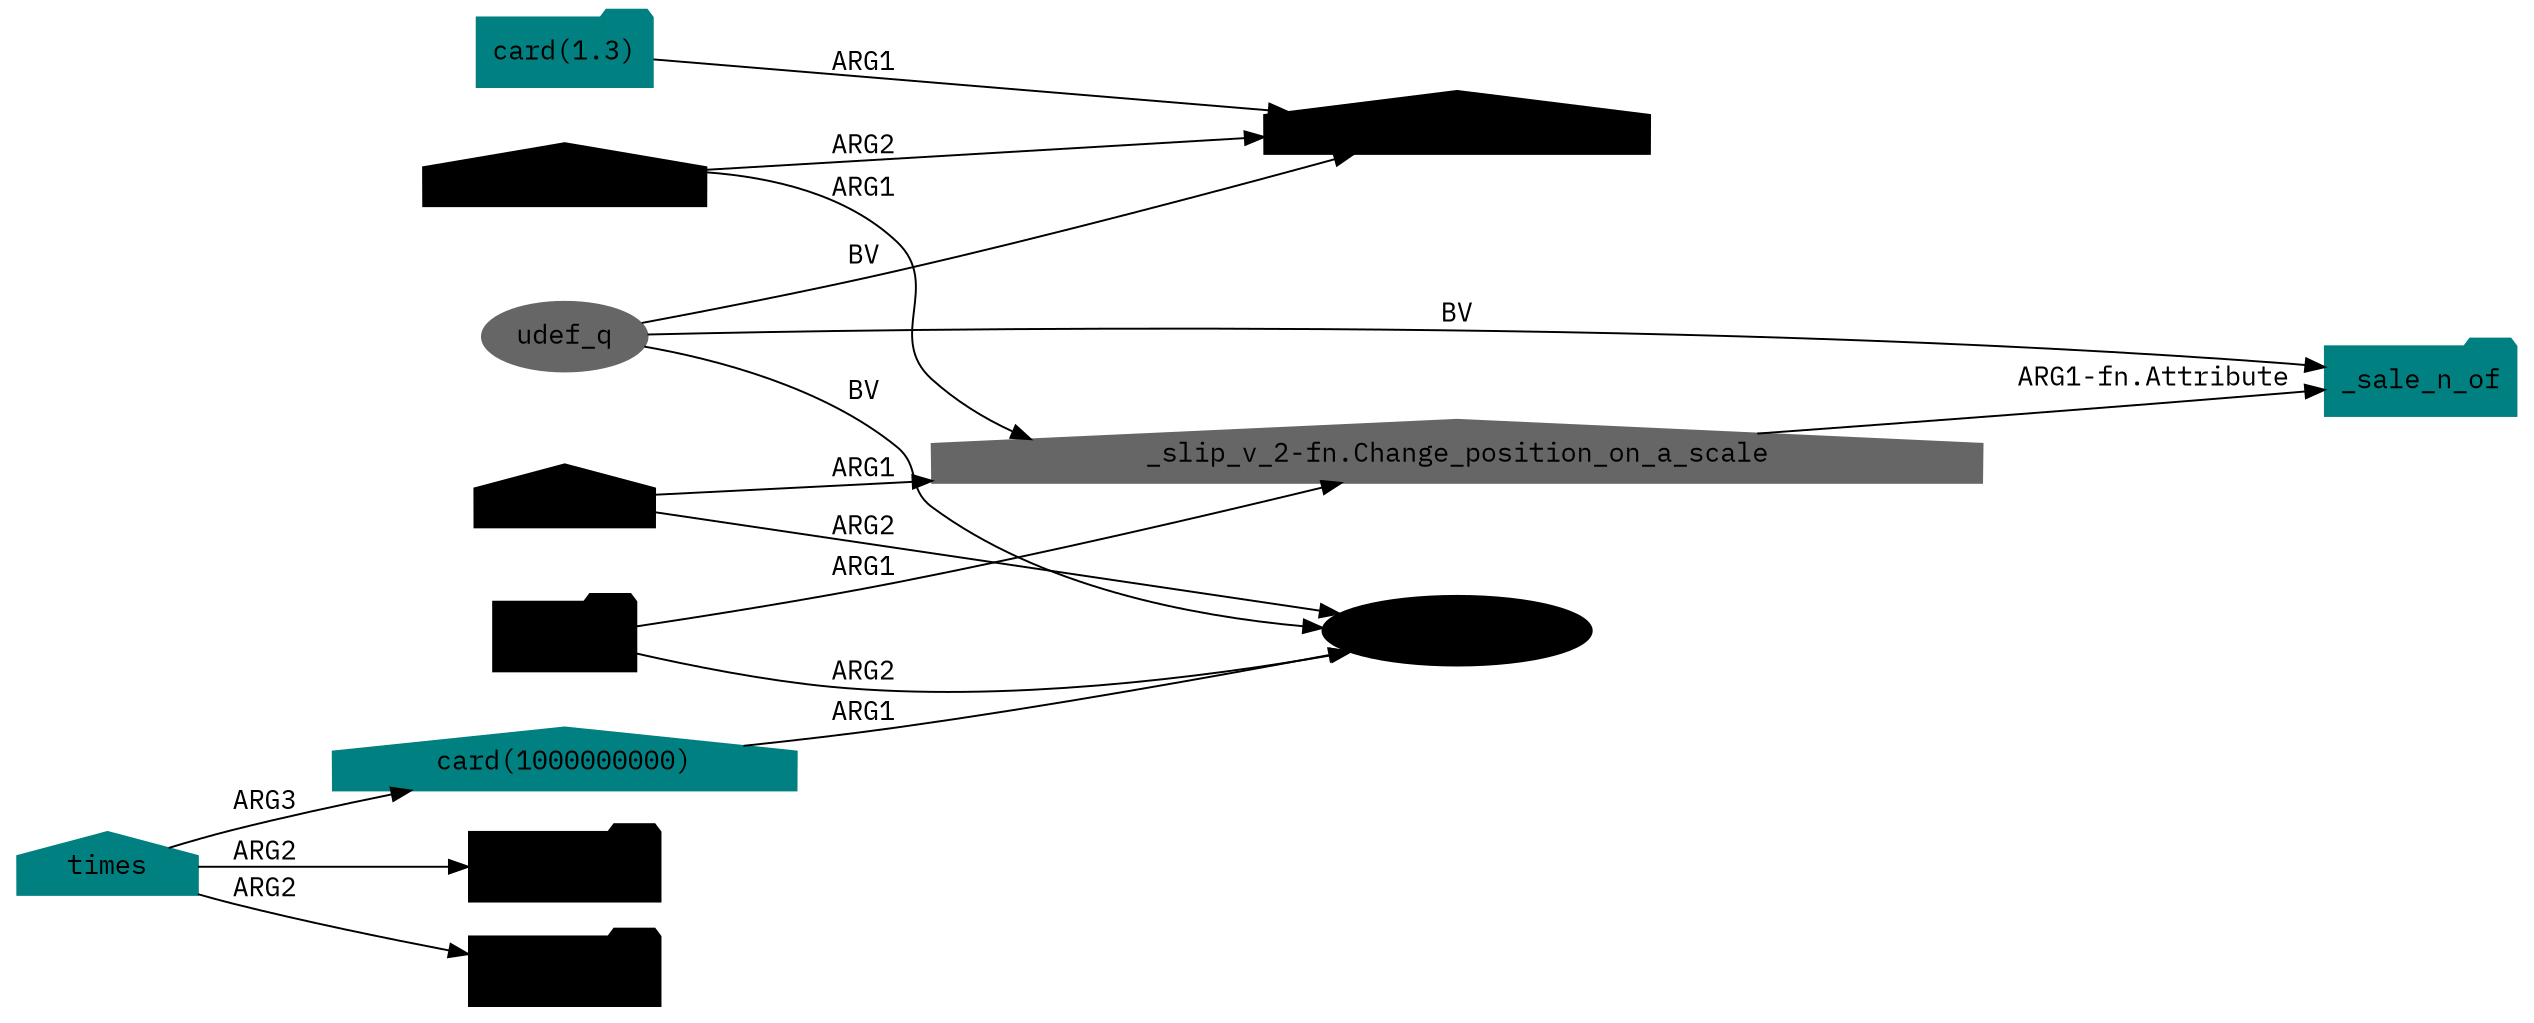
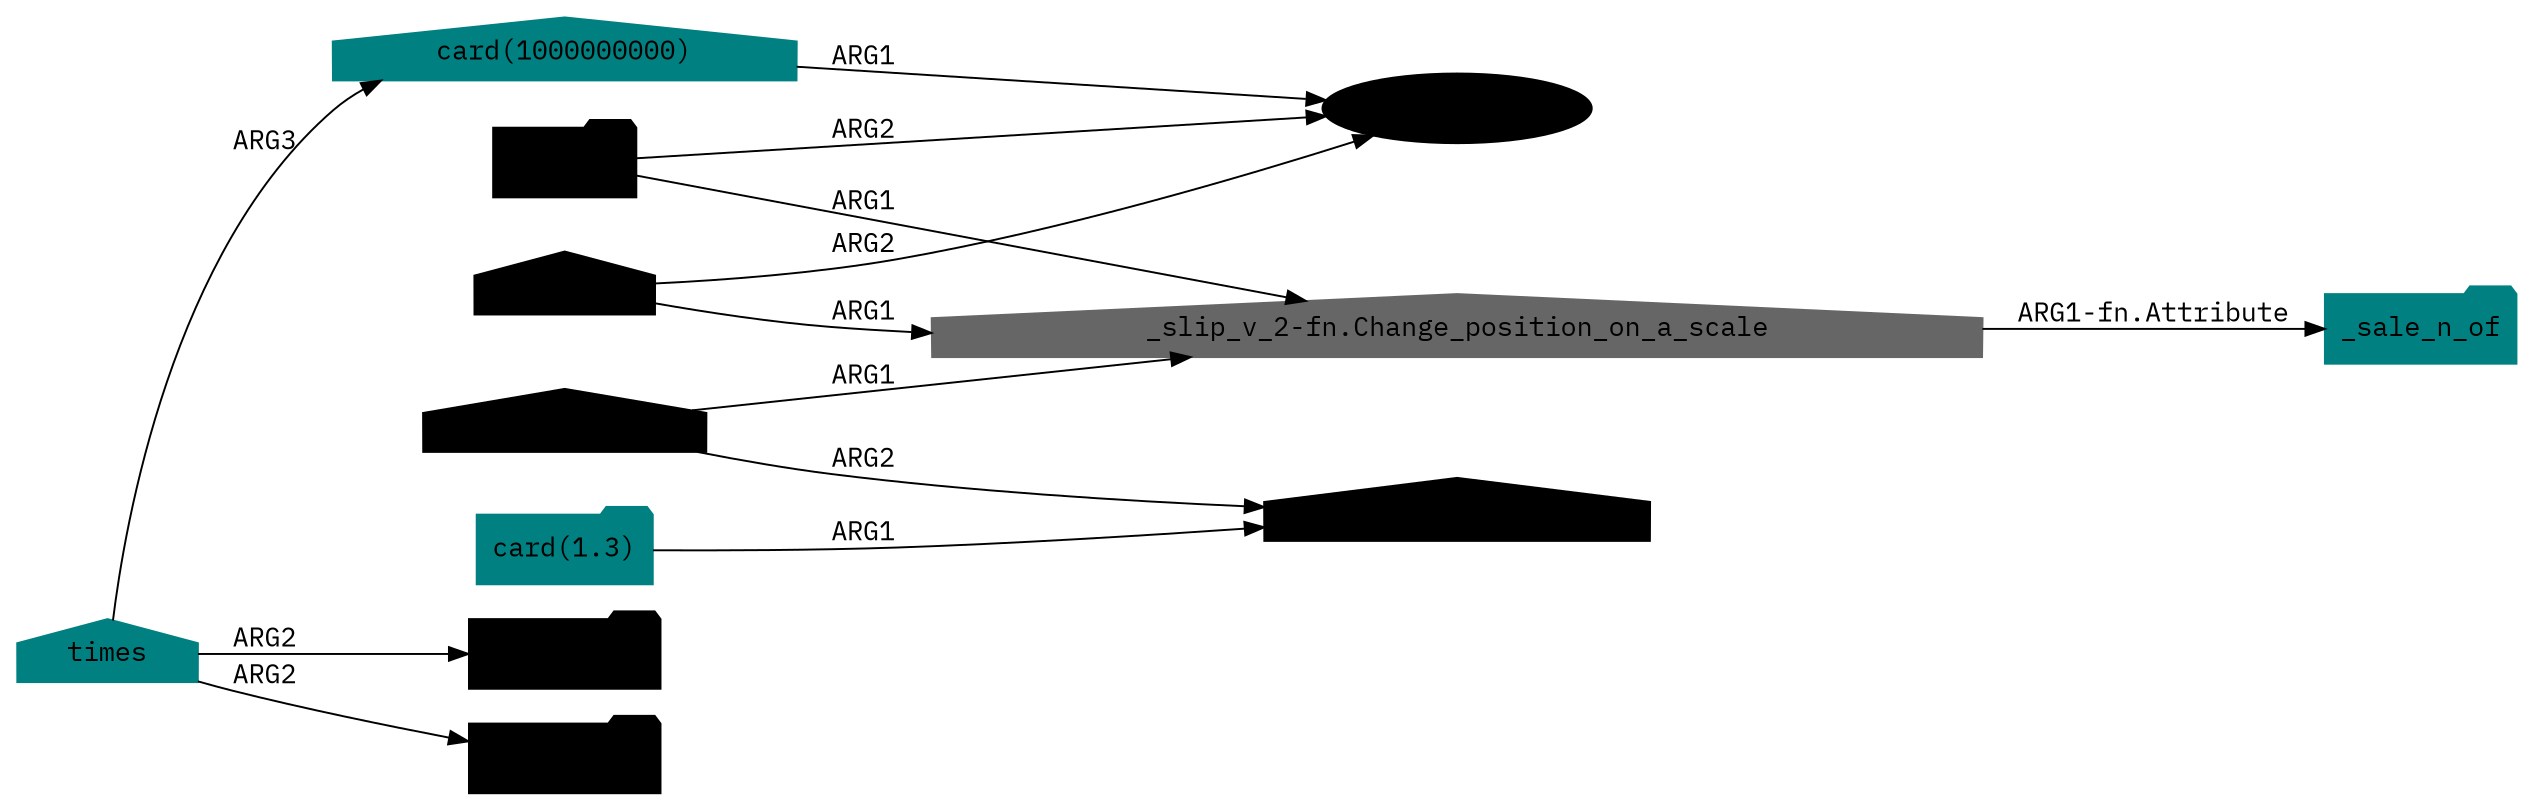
(565, 337) -> none
